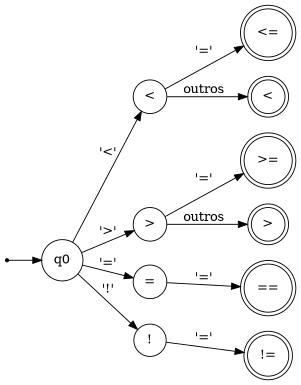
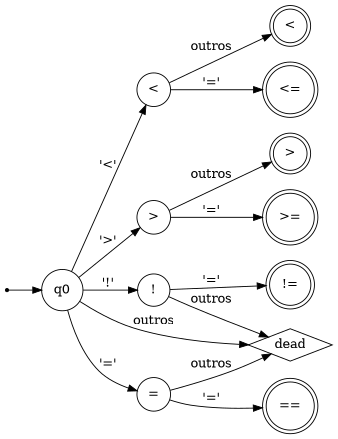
none -> (290, 345)
